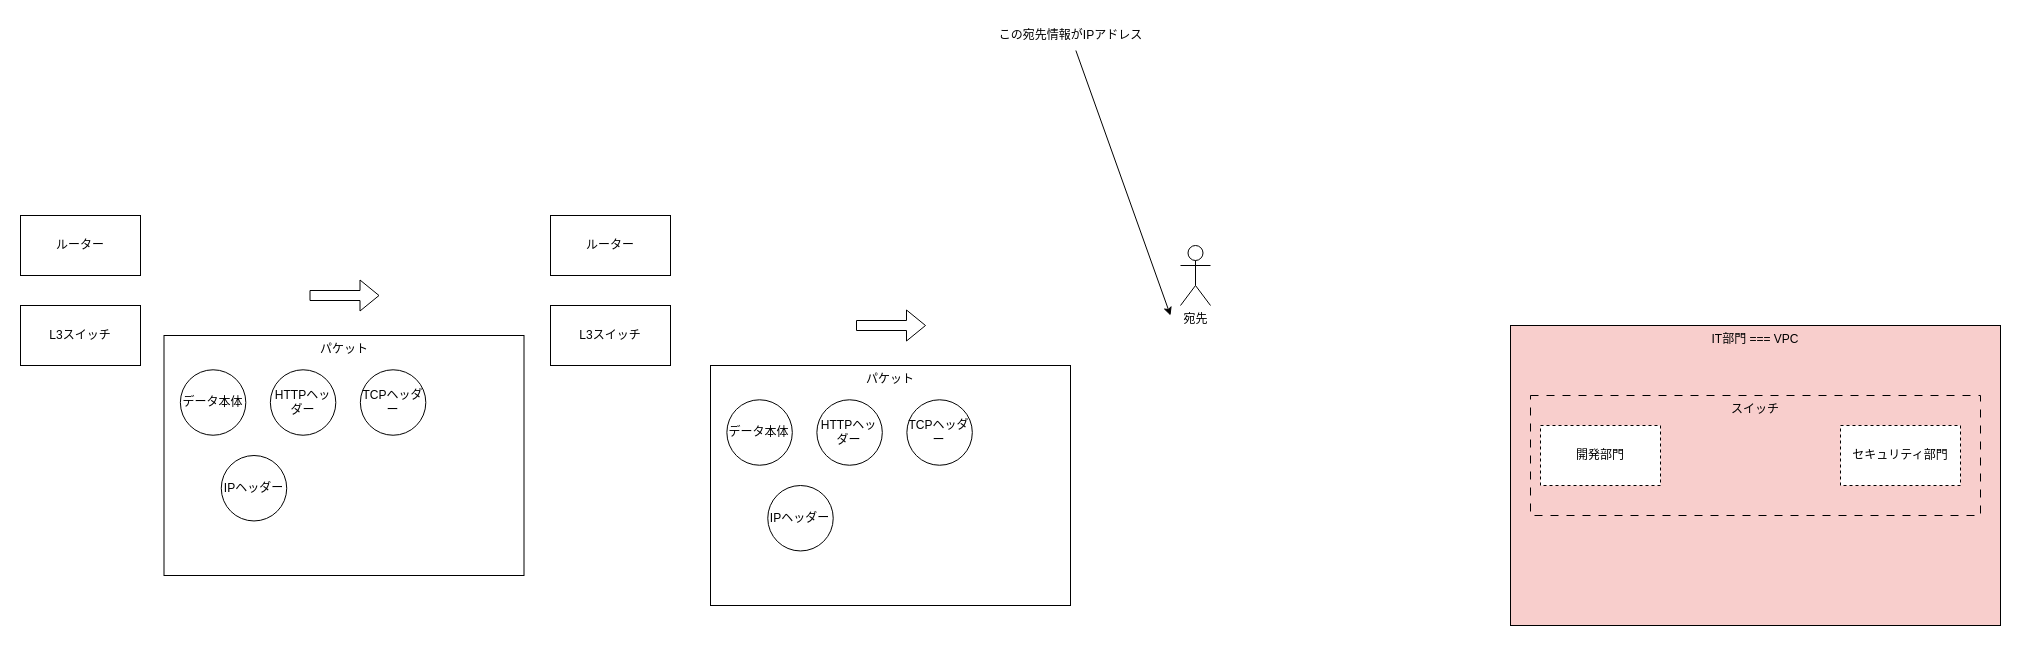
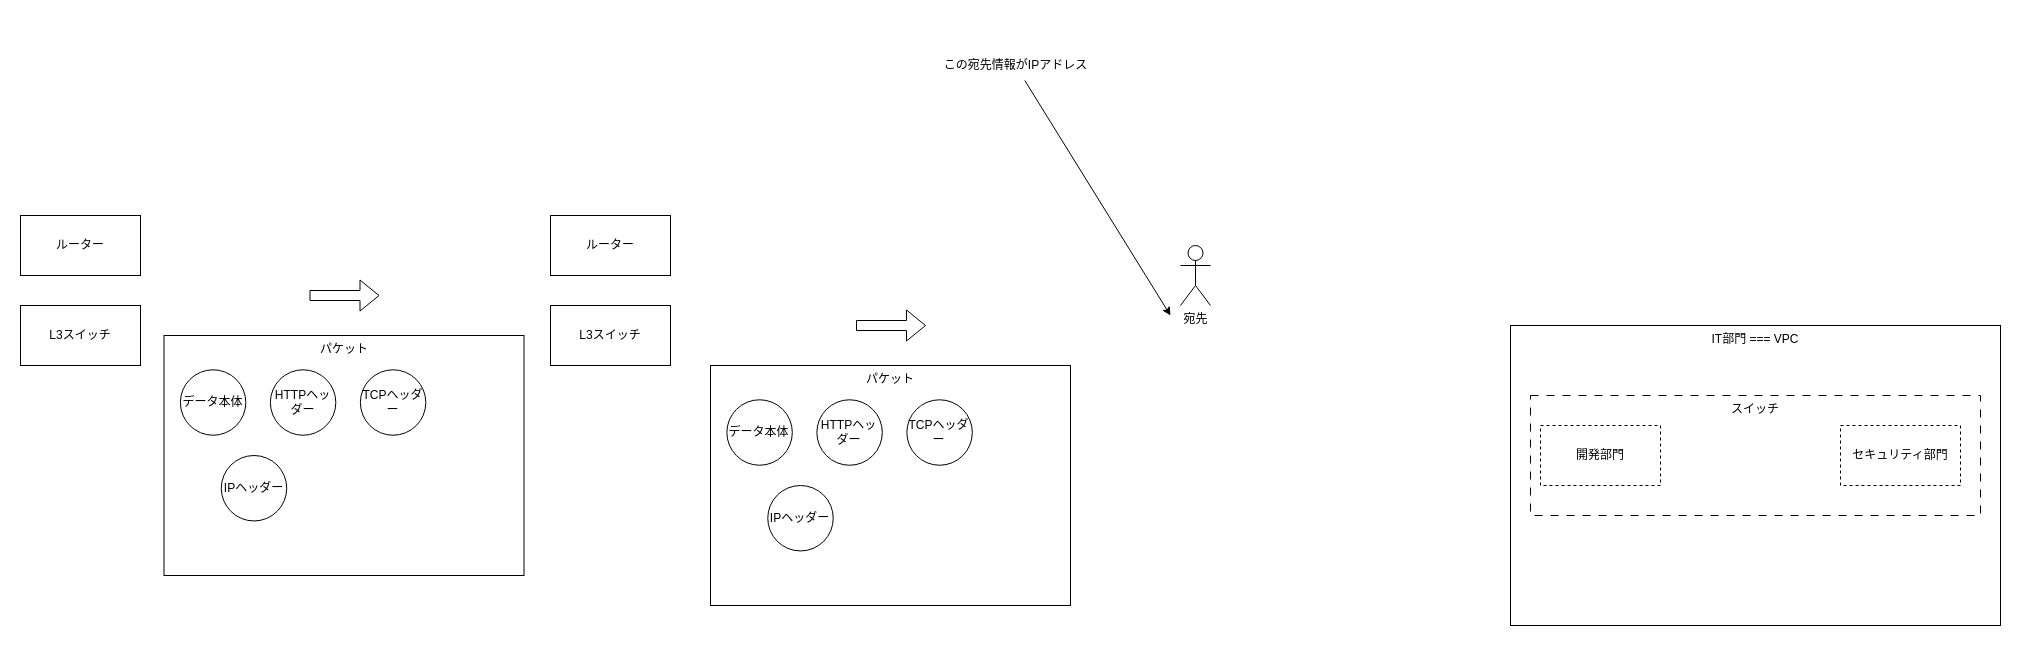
(1071, 36) -> (1016, 66)
(1756, 476) -> (1756, 476)
